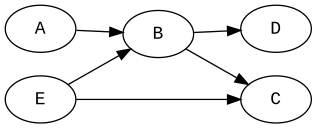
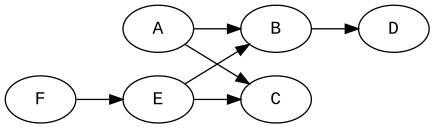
(211, 63) -> (209, 59)
none -> (41, 99)
